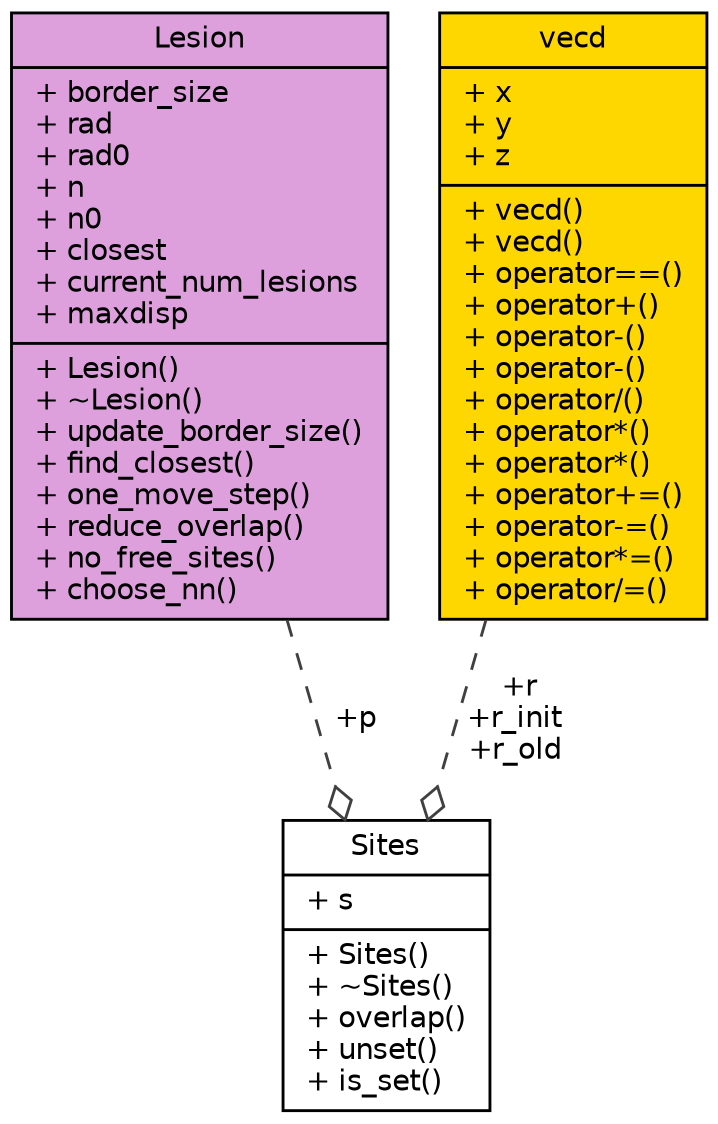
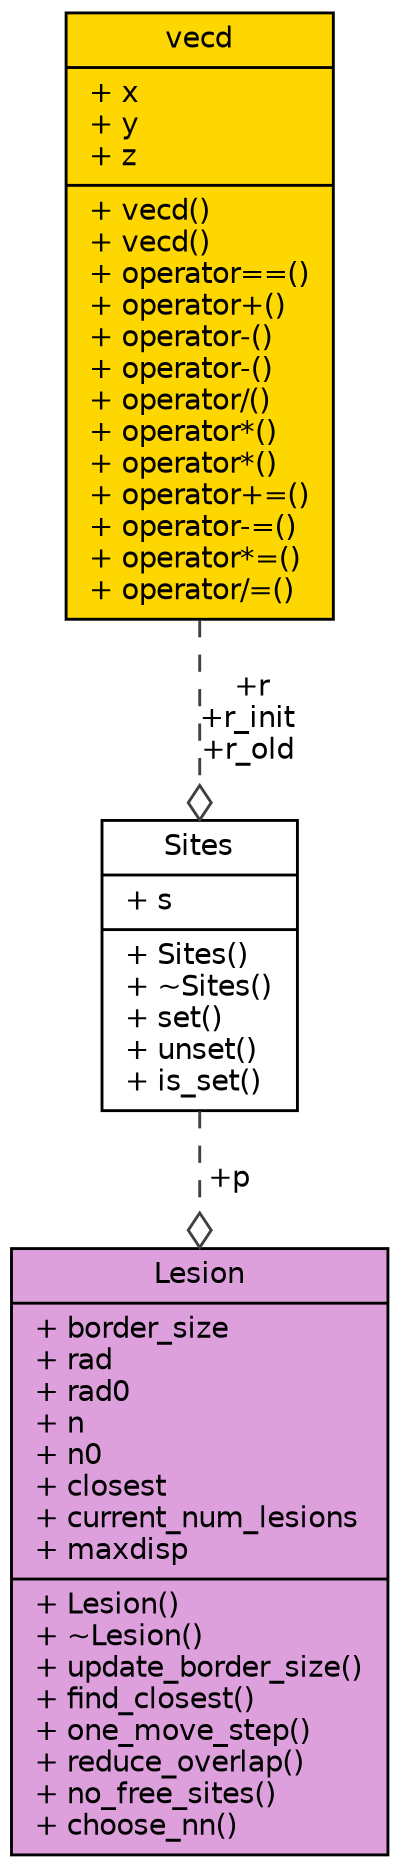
(311, 703) -> (200, 1162)
(387, 1019) -> (174, 1019)
